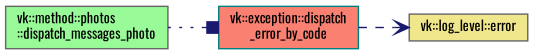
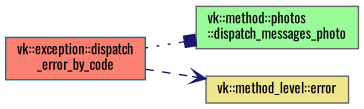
(186, 28) -> (163, 45)
(468, 28) -> (277, 90)
